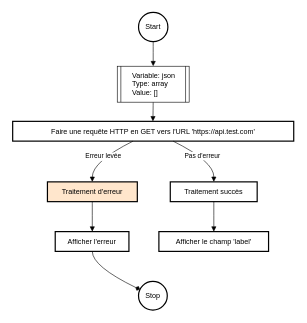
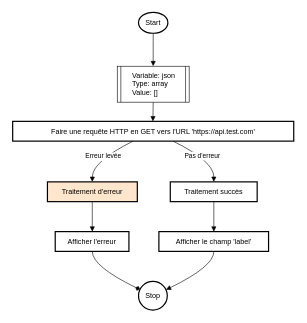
(153, 27) -> (153, 23)
none -> (195, 274)
